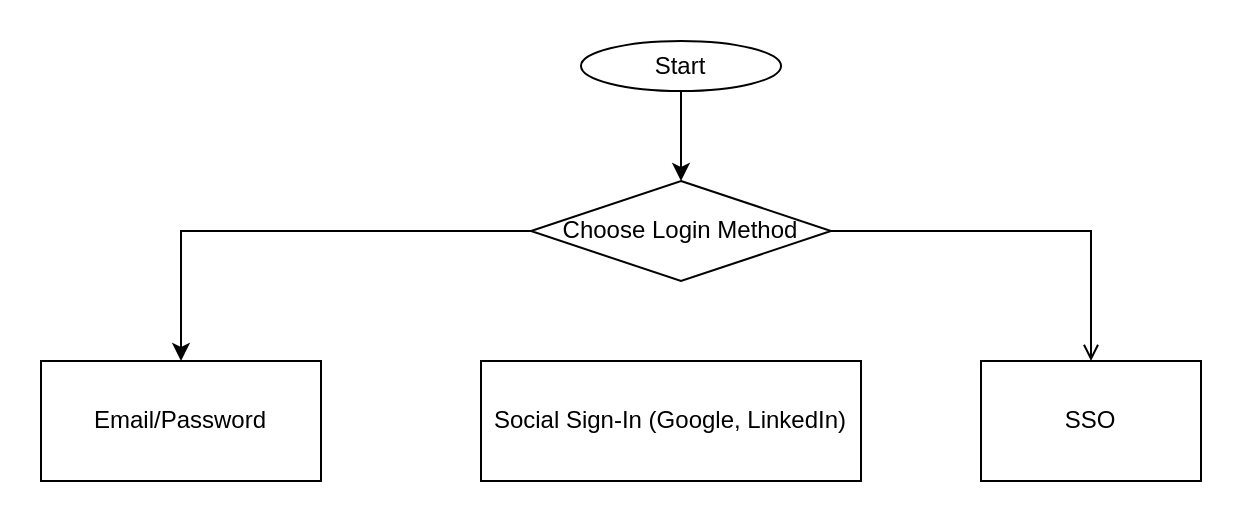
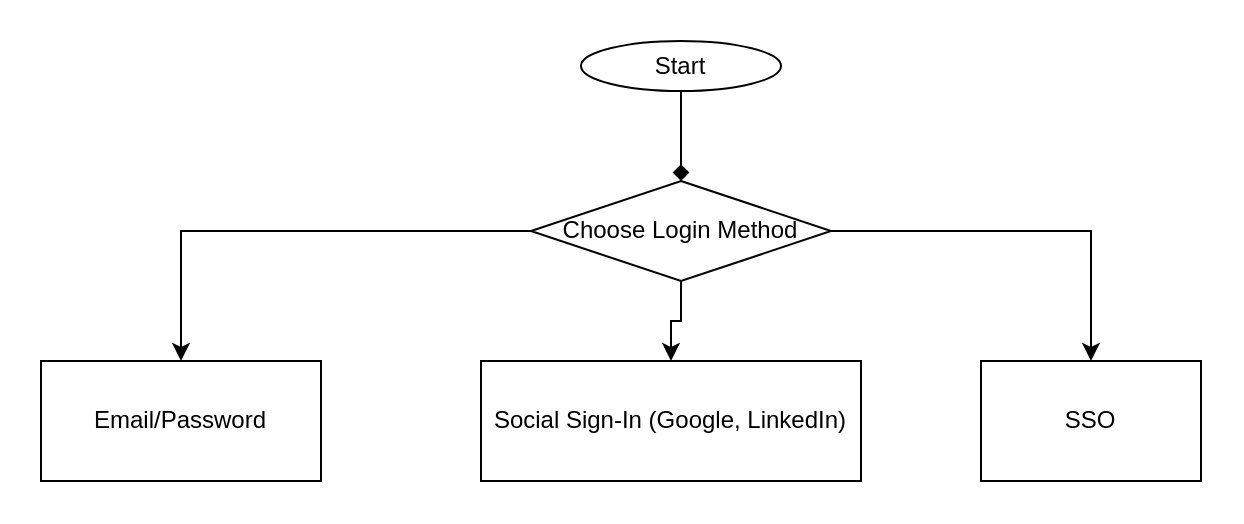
(681, 166) -> (681, 165)
none -> (681, 319)
(1091, 348) -> (1091, 346)
